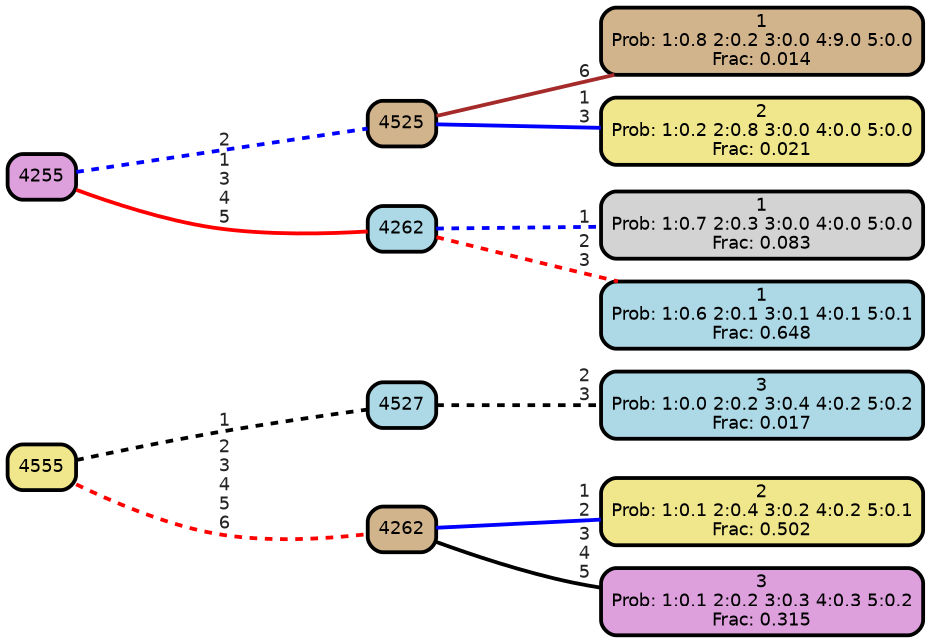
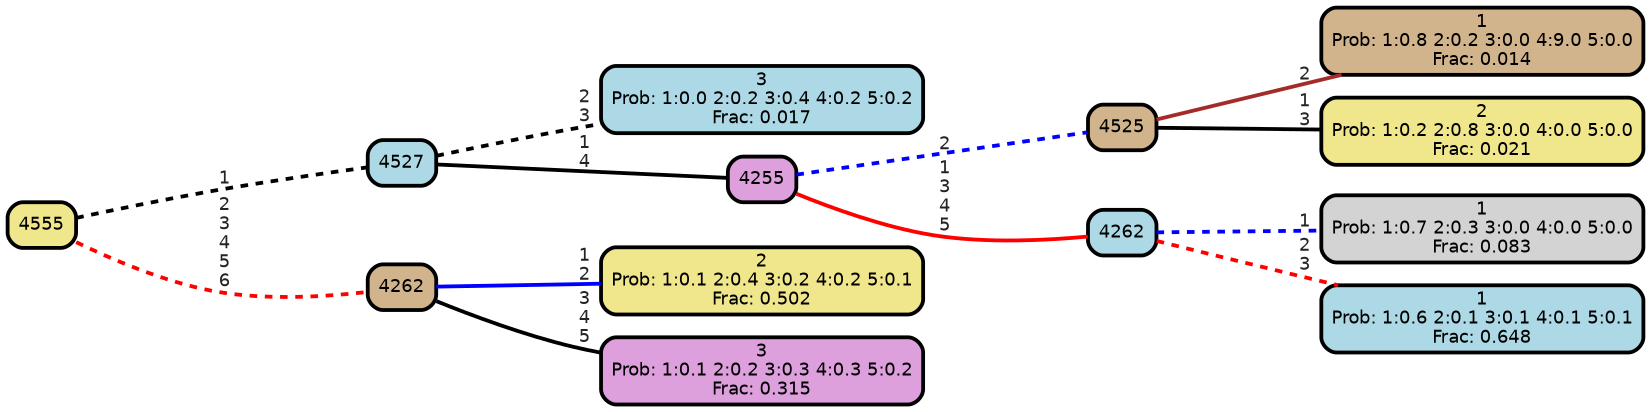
(582, 72) -> (1302, 75)
(519, 126) -> (1239, 129)
none -> (582, 171)
